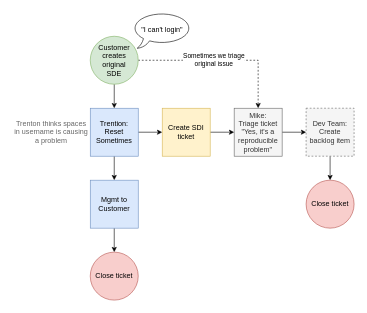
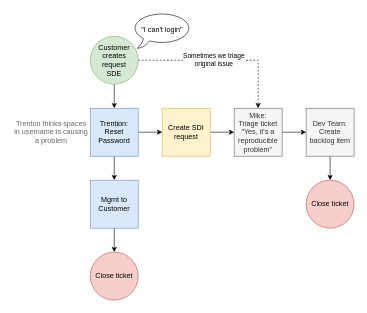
(114, 60) -> (114, 60)
(114, 132) -> (114, 132)
(186, 132) -> (186, 132)
(330, 132) -> (330, 132)
